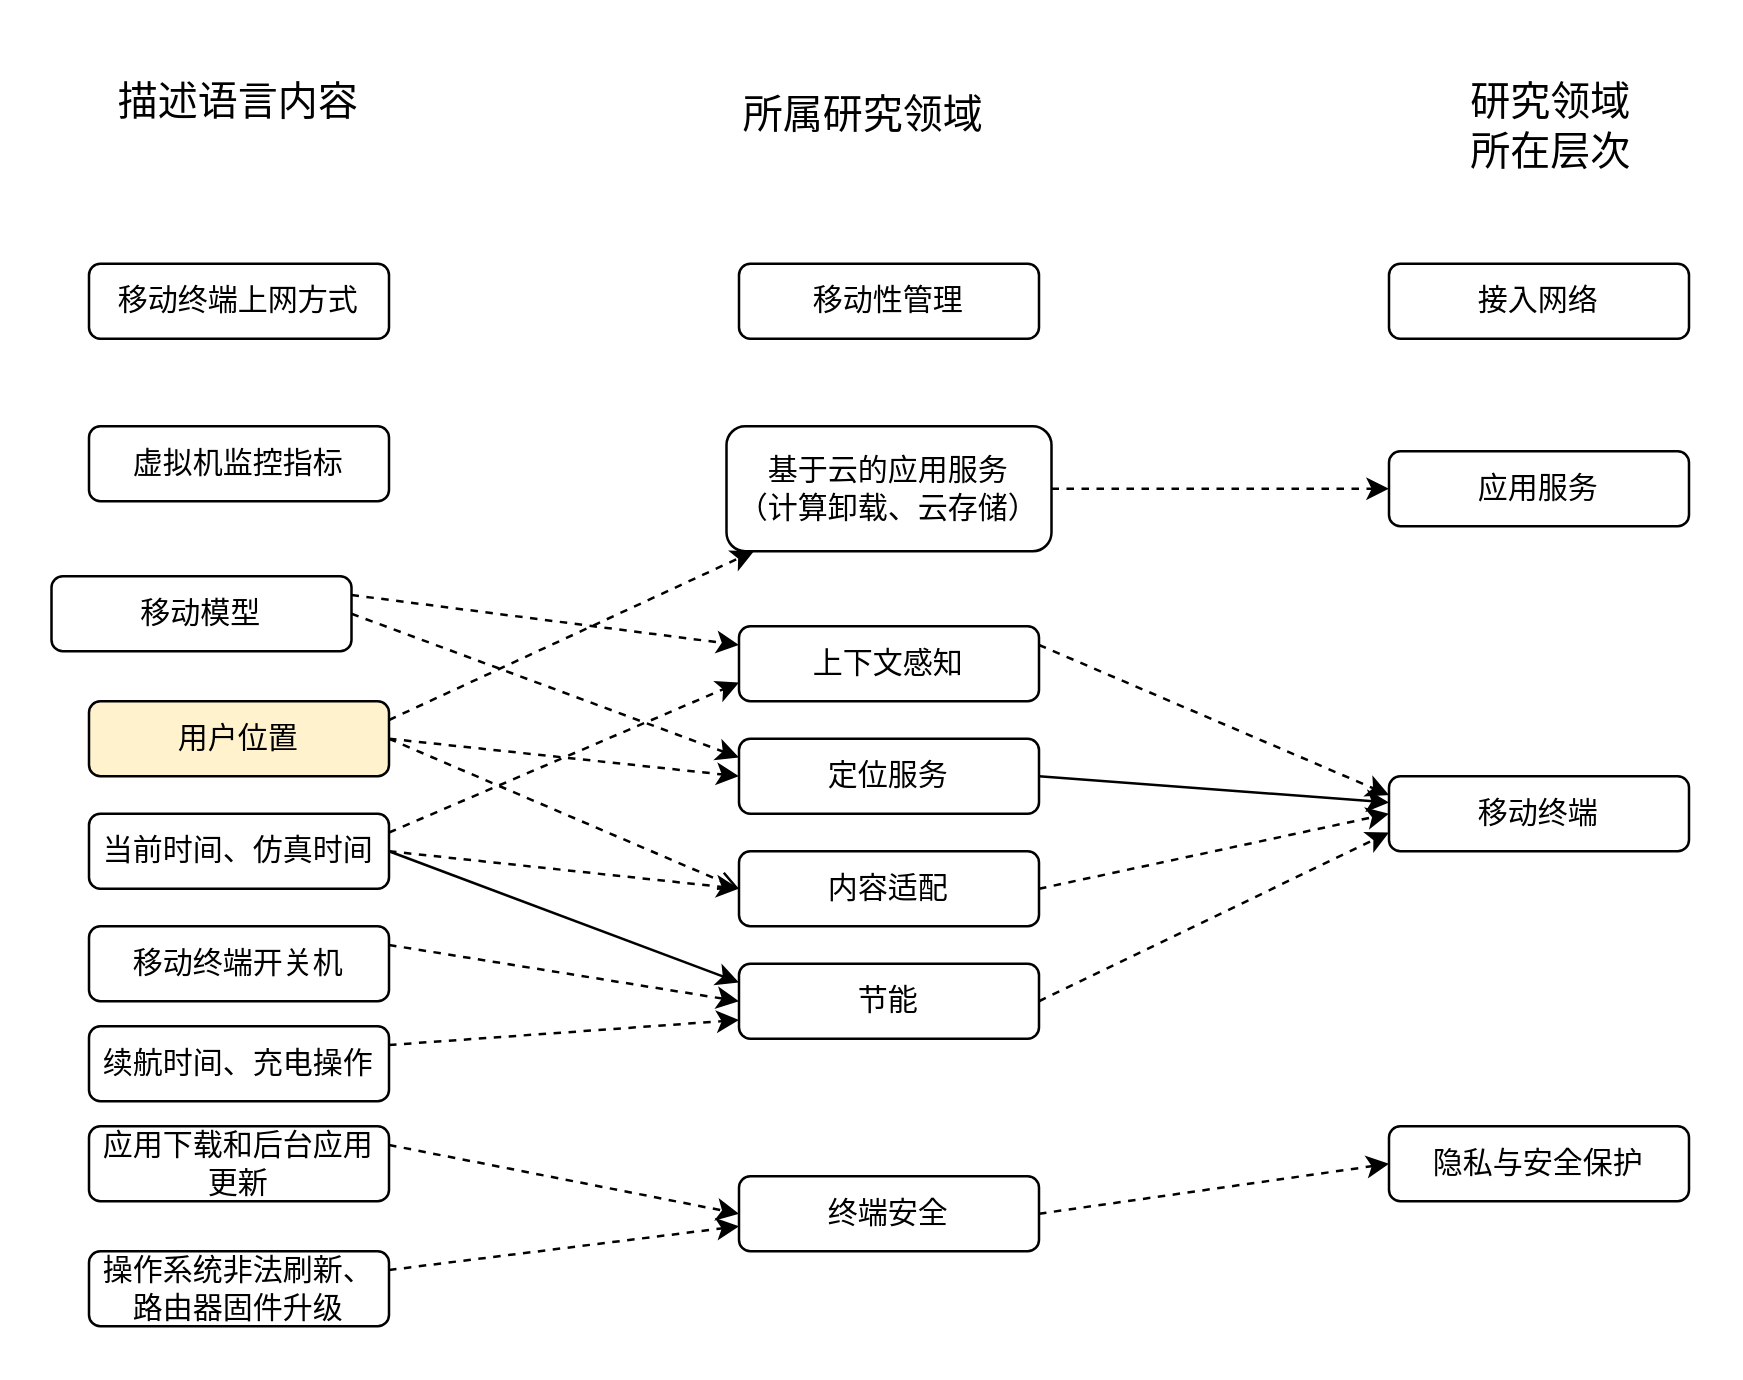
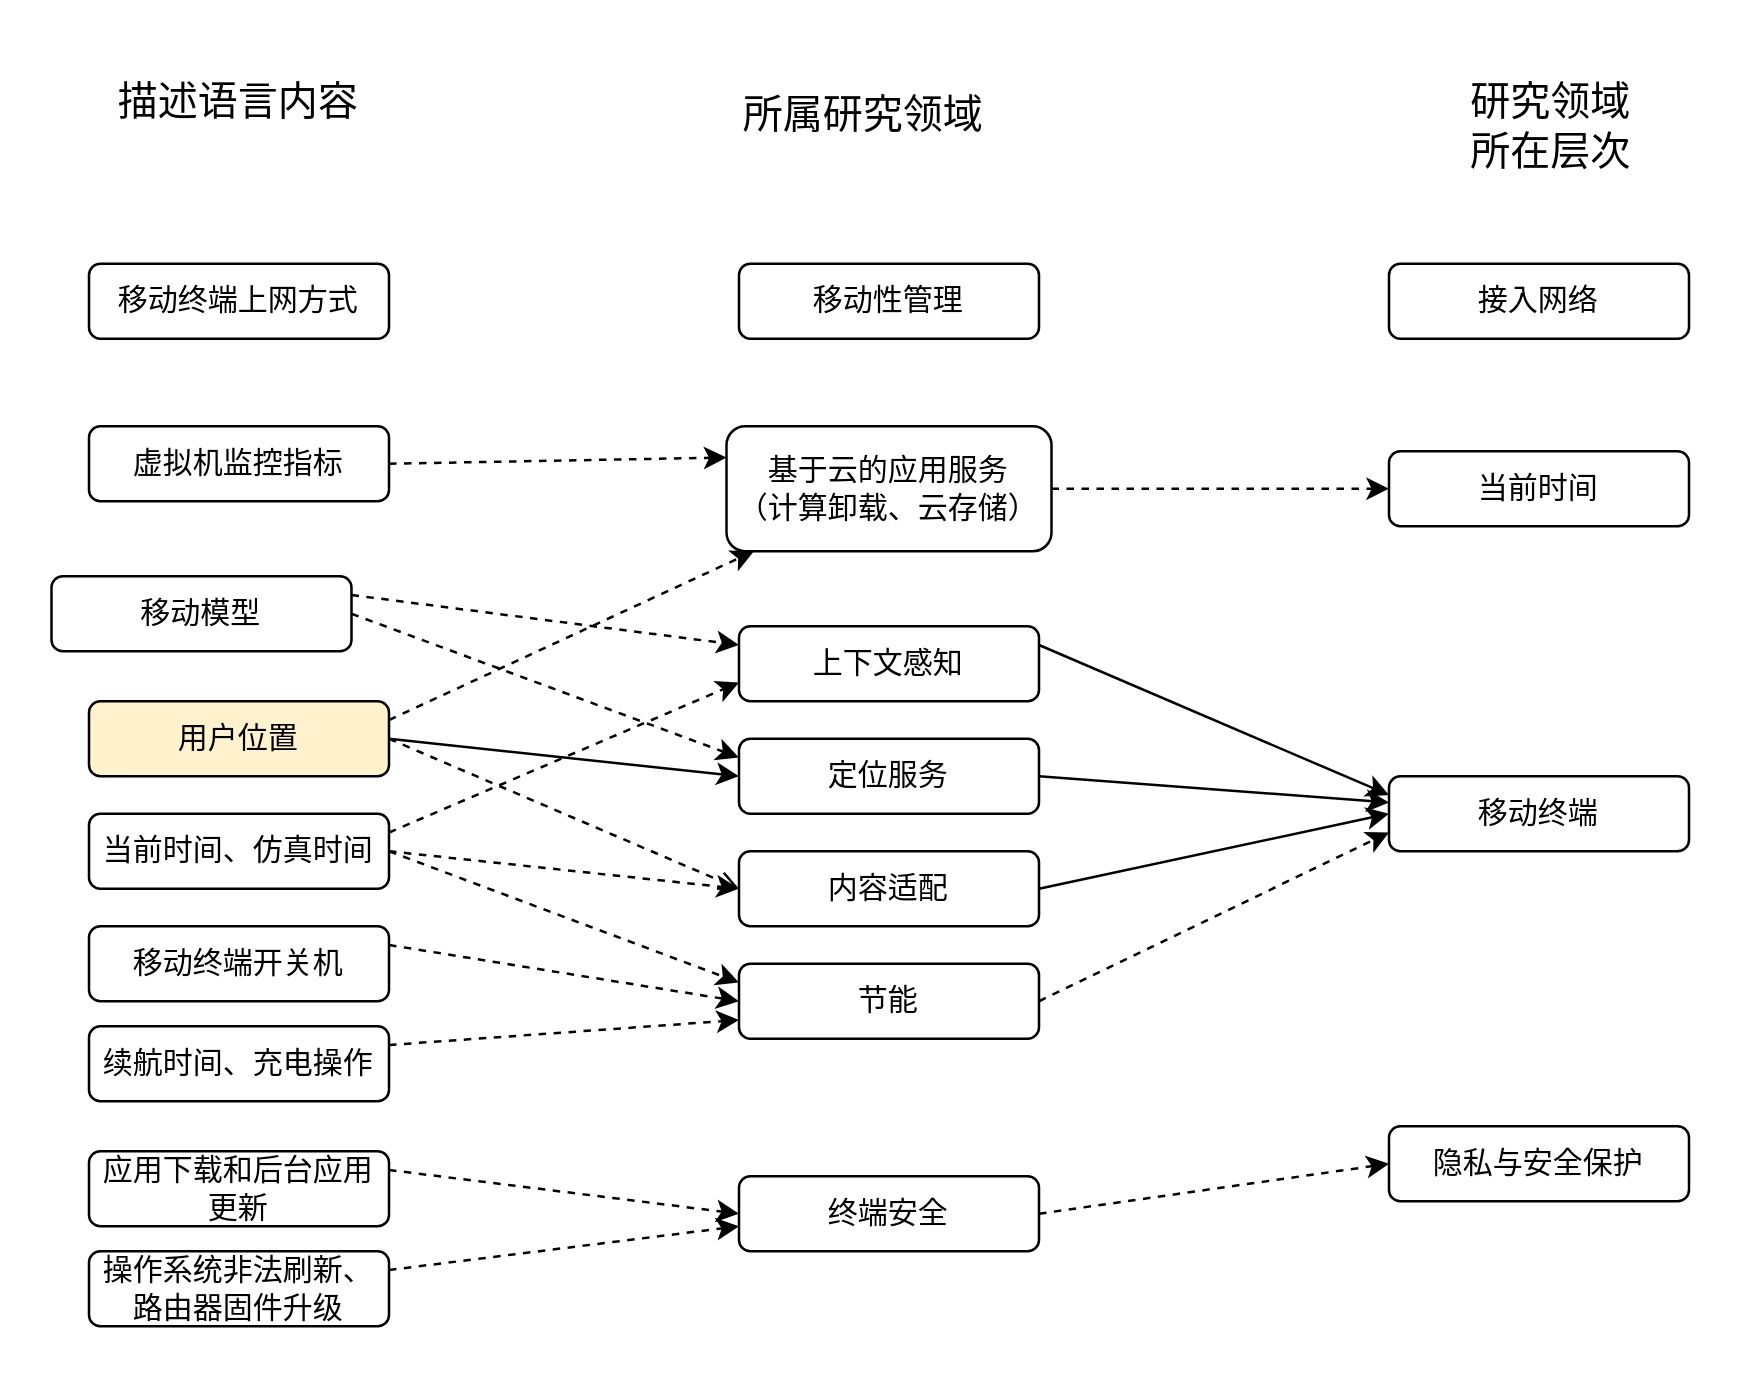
none -> (547, 461)
(1539, 489) -> (1539, 489)
(1206, 717) -> (1206, 717)
(478, 748) -> (478, 748)
(1208, 852) -> (1208, 852)
(563, 917) -> (563, 917)
(239, 1164) -> (239, 1189)
